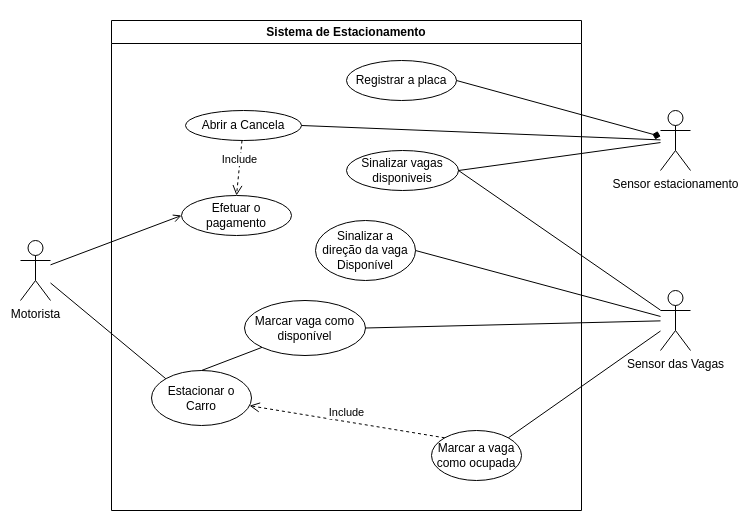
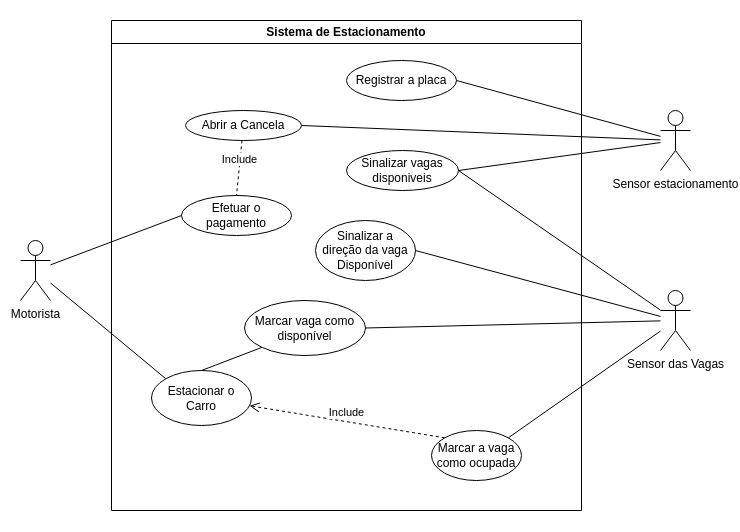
(652, 134) -> (656, 135)
(237, 189) -> (237, 189)
(177, 217) -> (177, 217)
